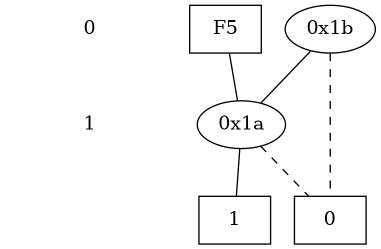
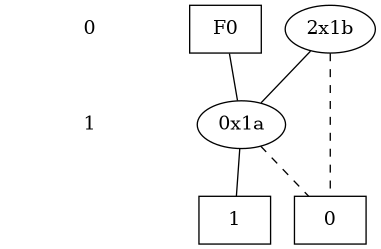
(225, 29) -> (225, 29)
(330, 29) -> (330, 29)
